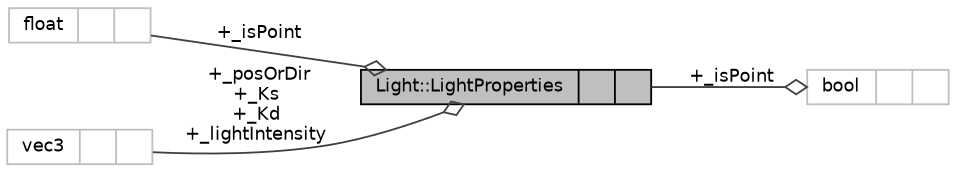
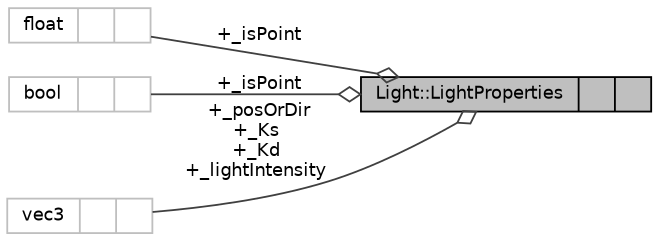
(718, 87) -> (245, 94)
